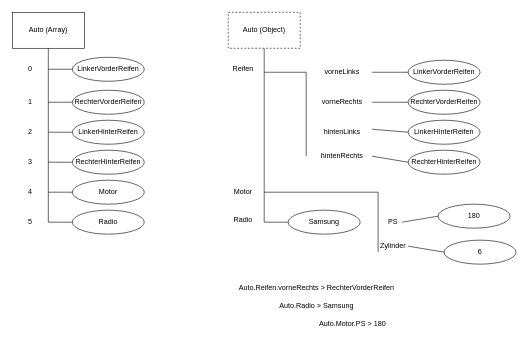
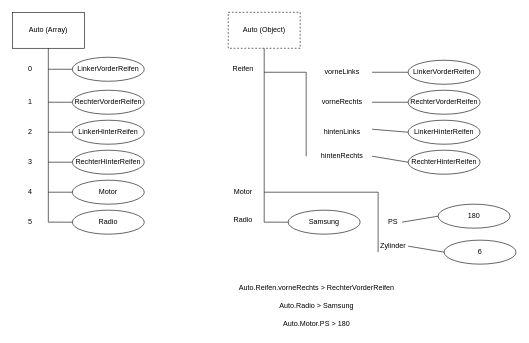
(353, 324) -> (317, 324)
